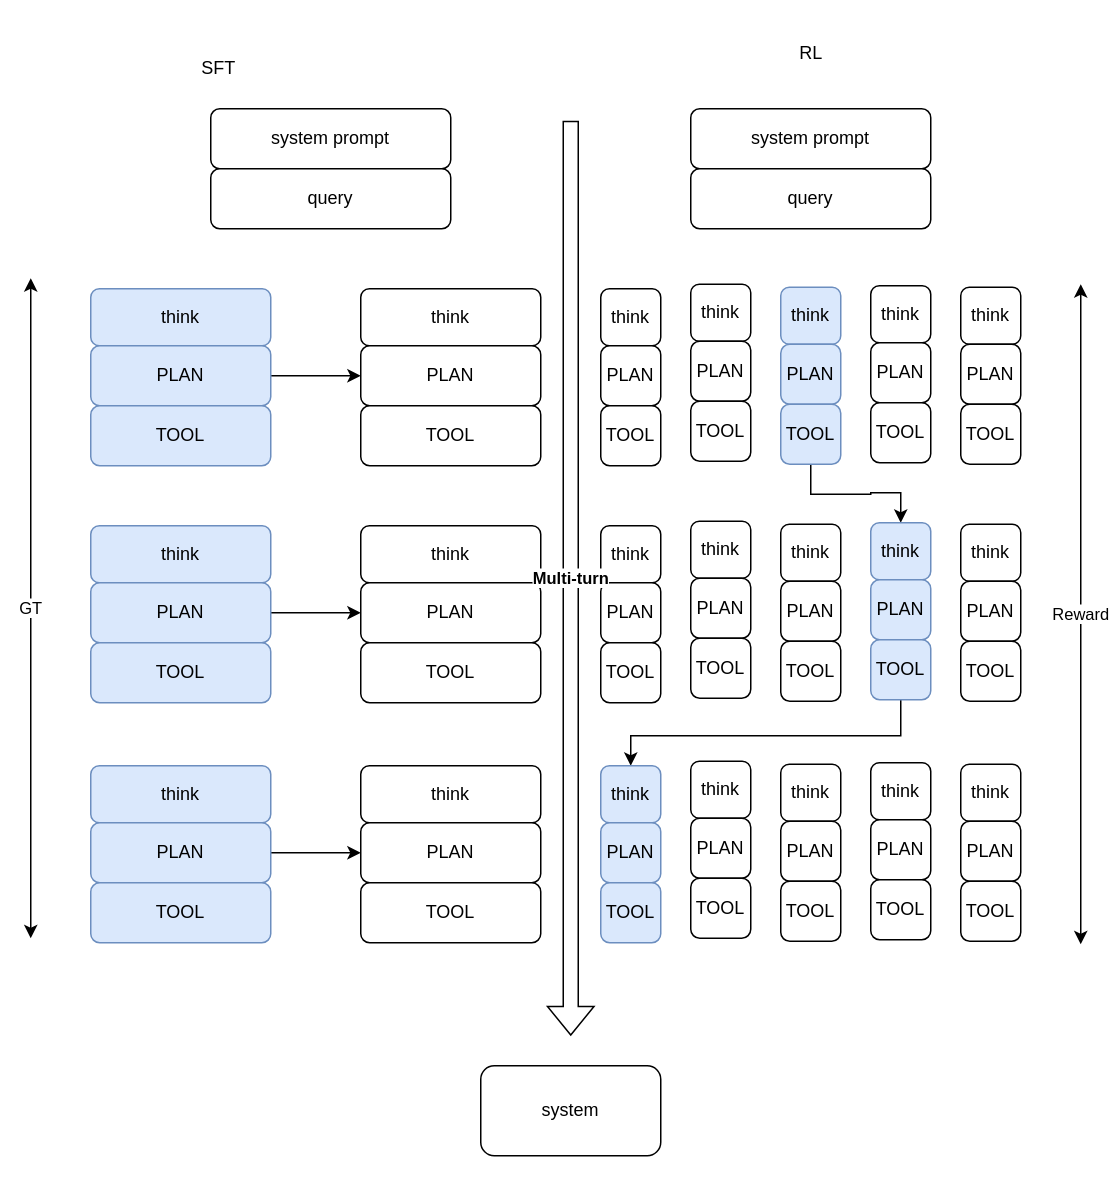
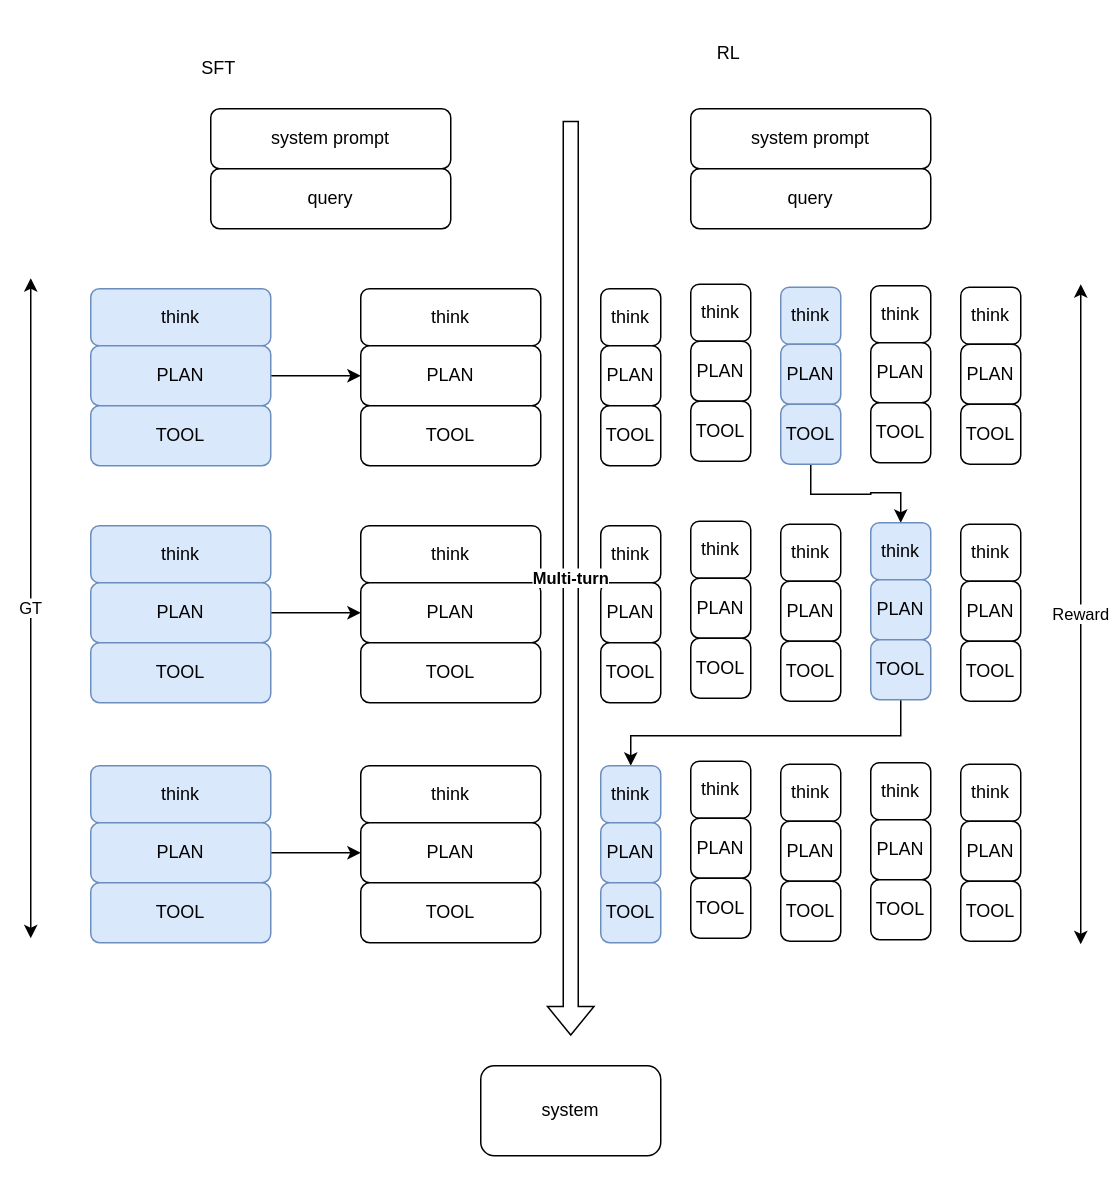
(811, 53) -> (728, 53)
